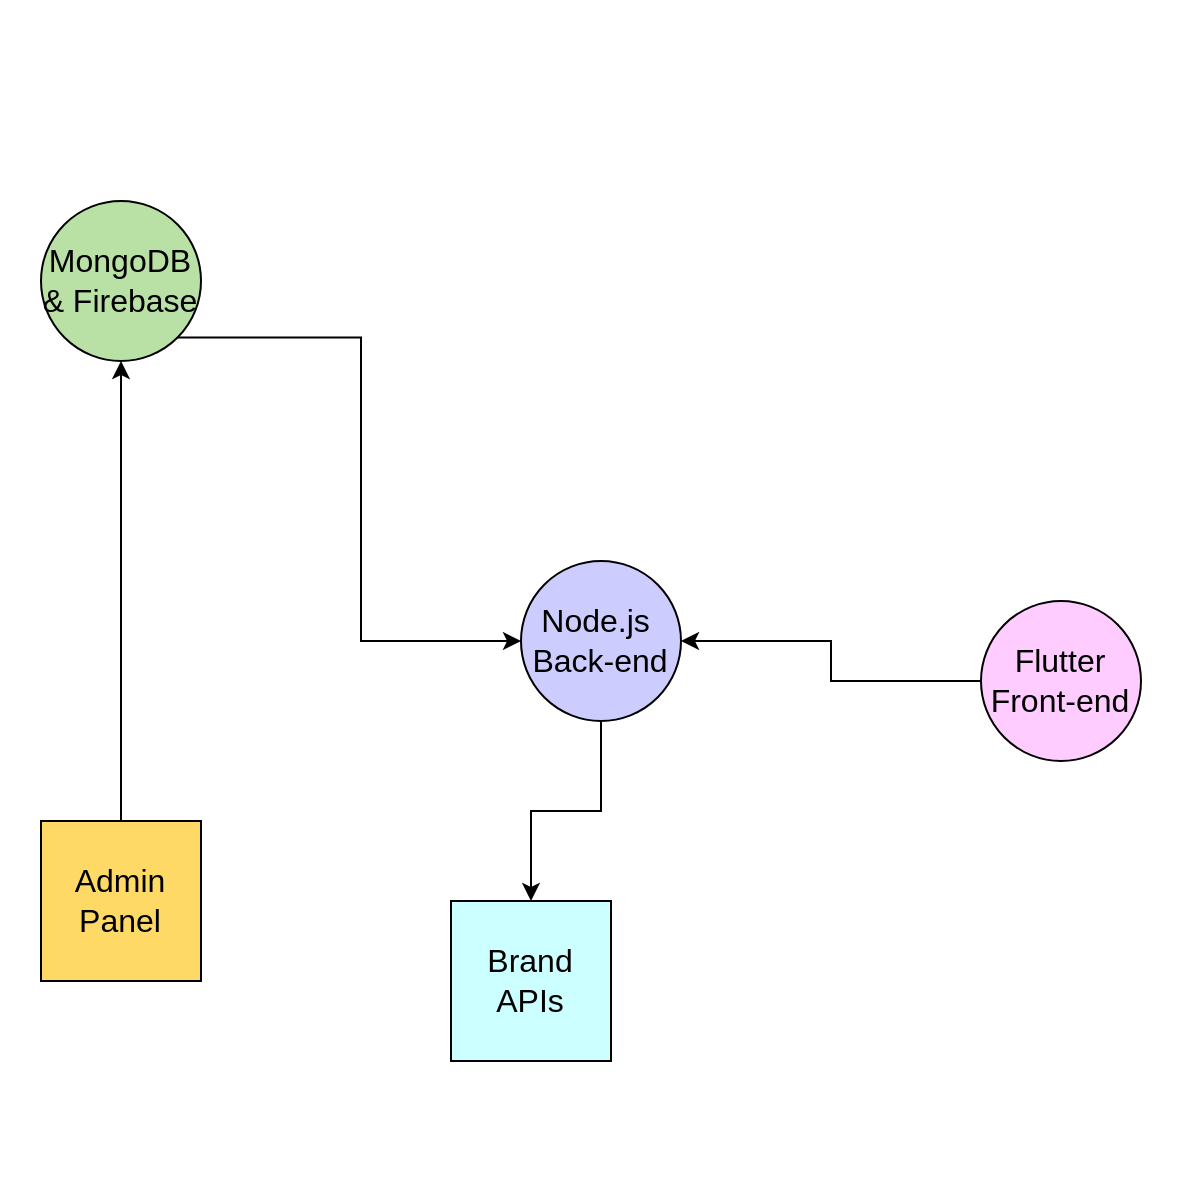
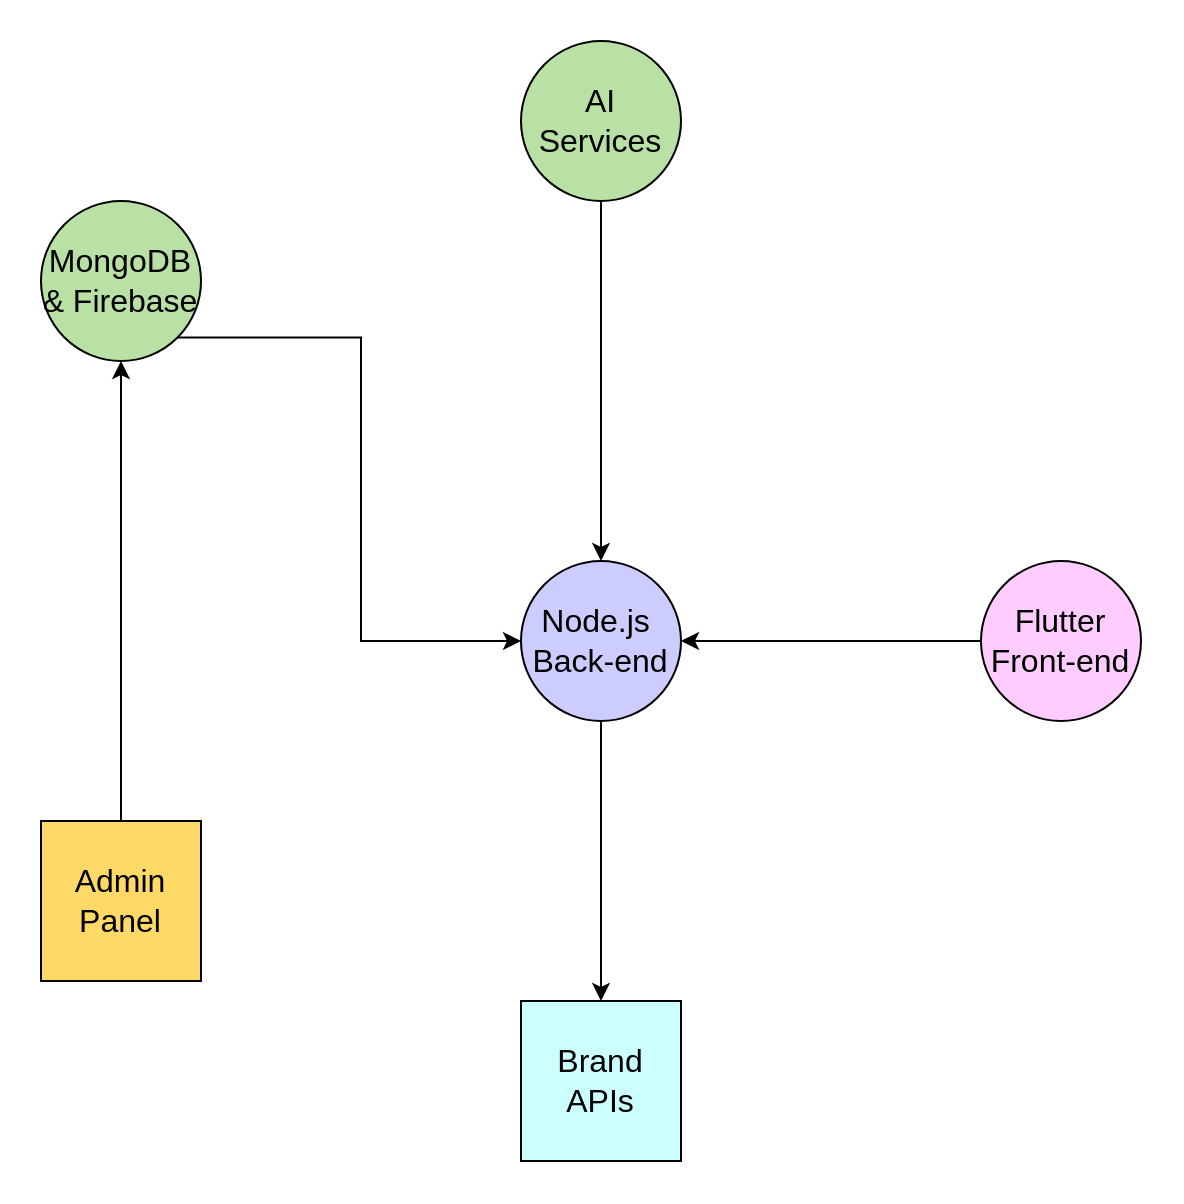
none -> (601, 121)
none -> (601, 374)
(1061, 681) -> (1061, 641)
(531, 981) -> (601, 1081)
